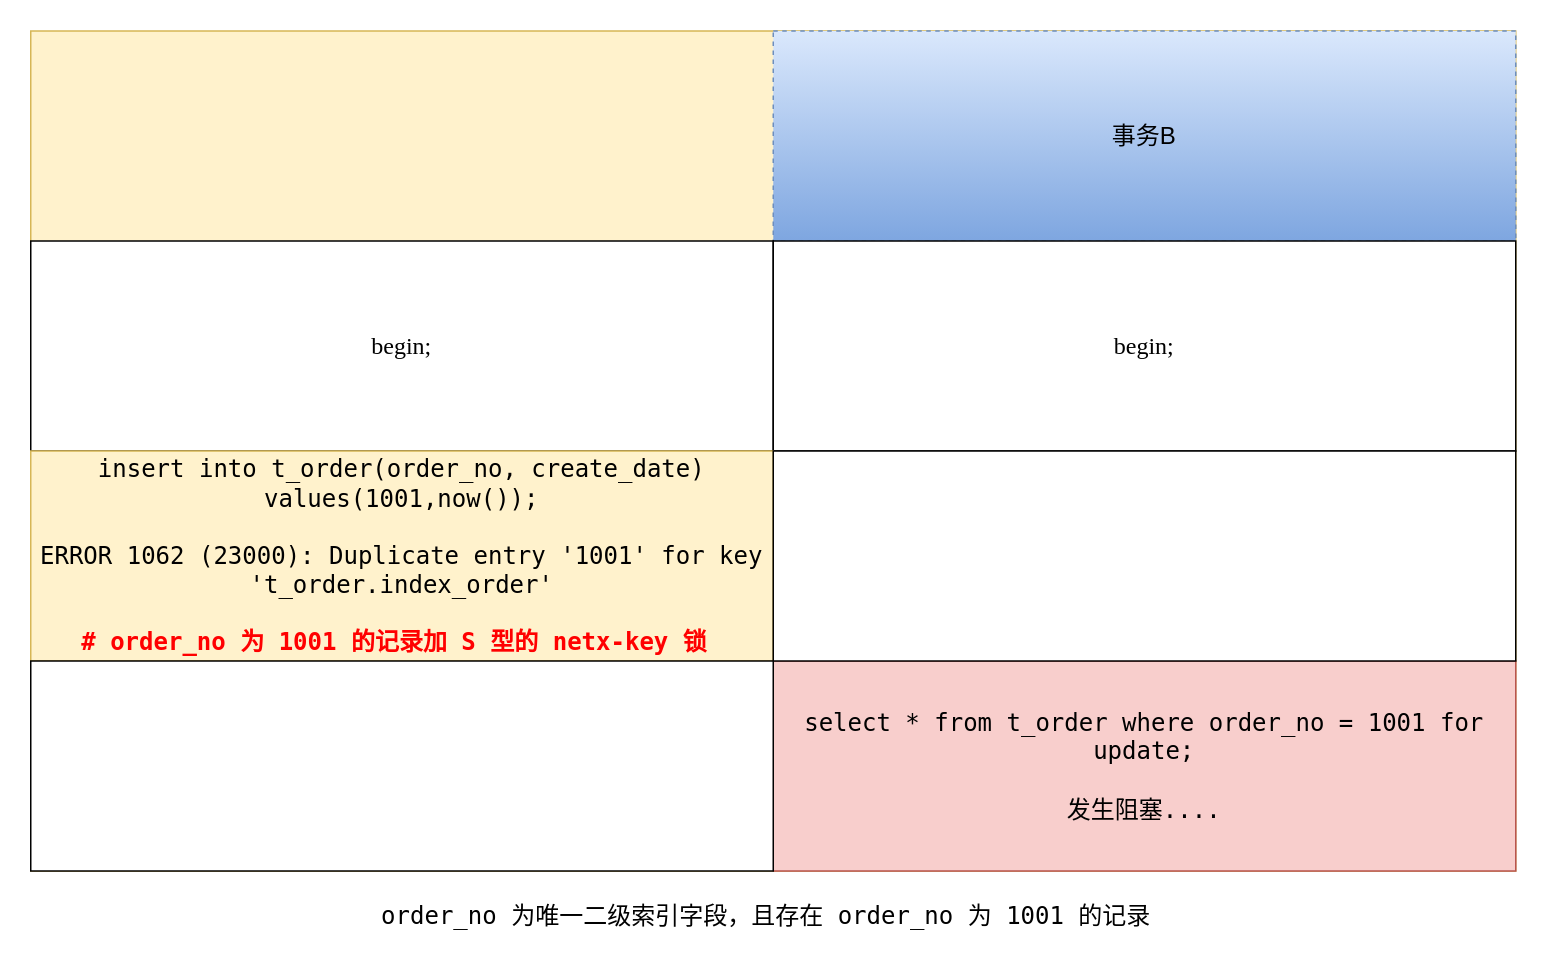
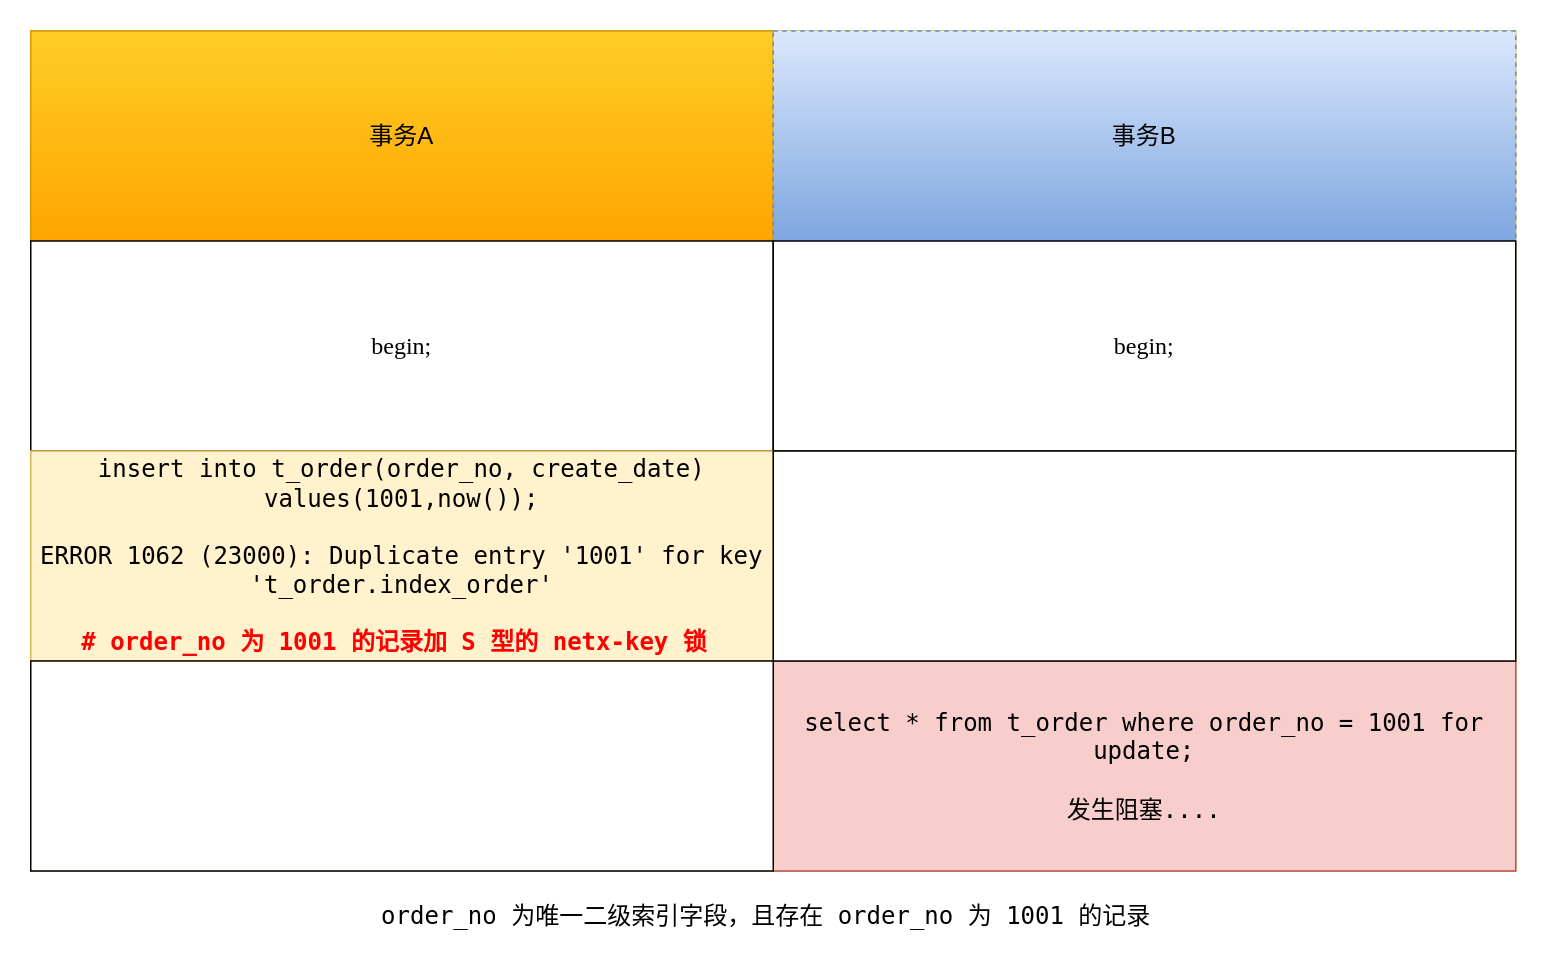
none -> (402, 136)
